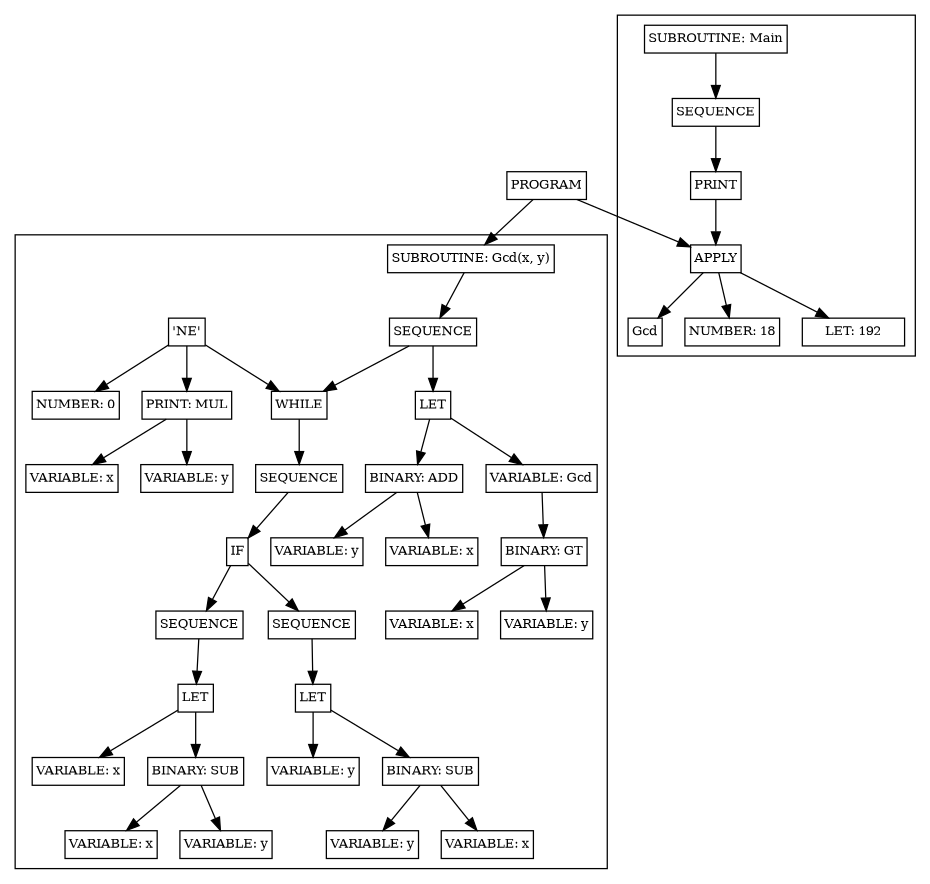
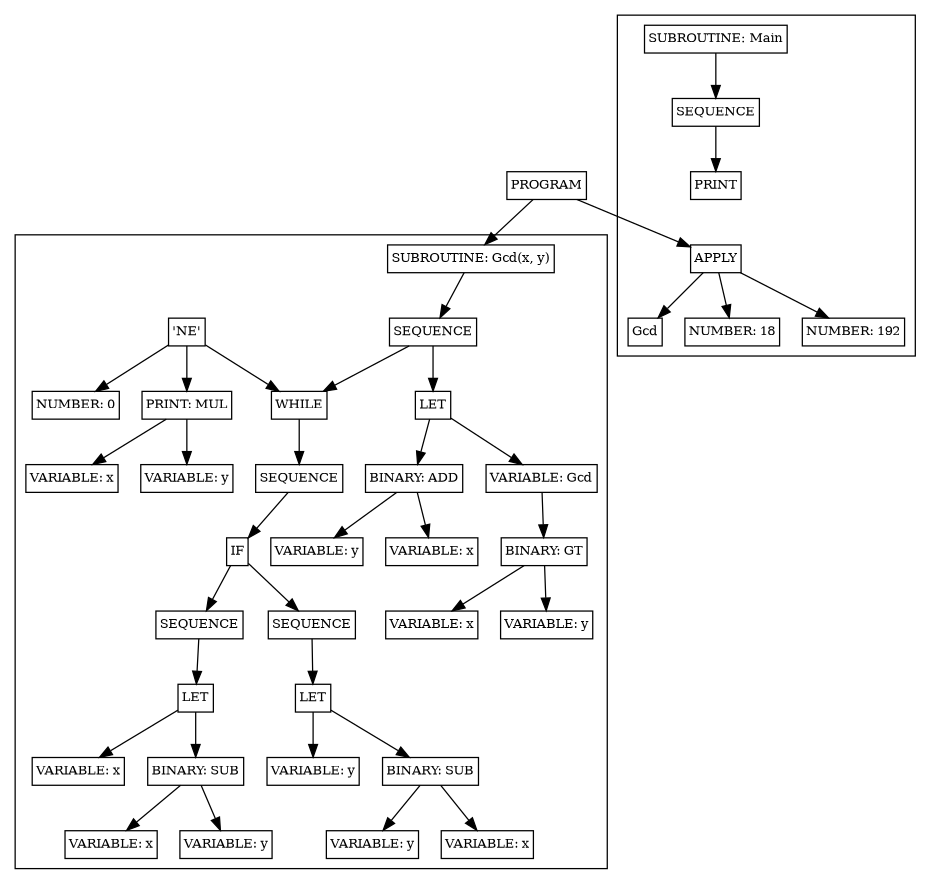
(716, 216) -> none
(853, 332) -> (853, 332)
